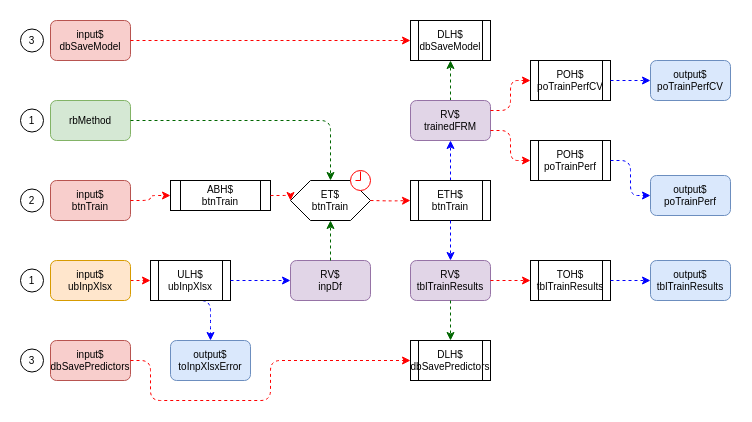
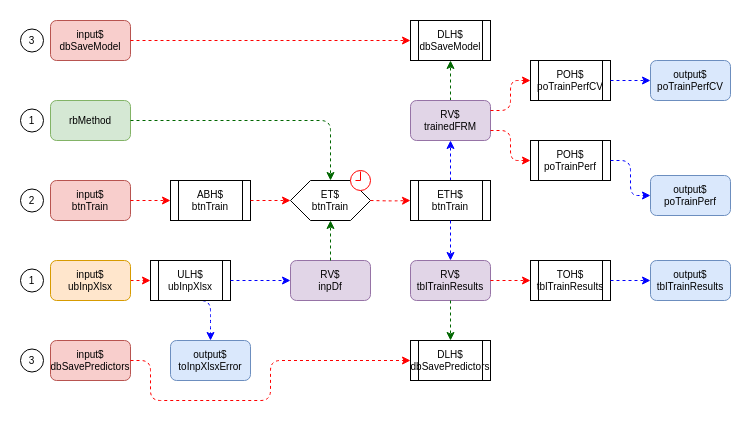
(221, 196) -> (211, 201)
